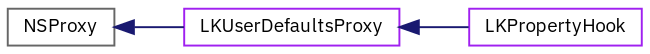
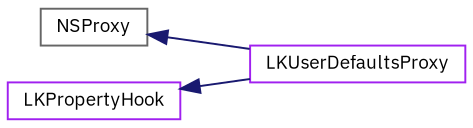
(444, 27) -> (225, 83)
